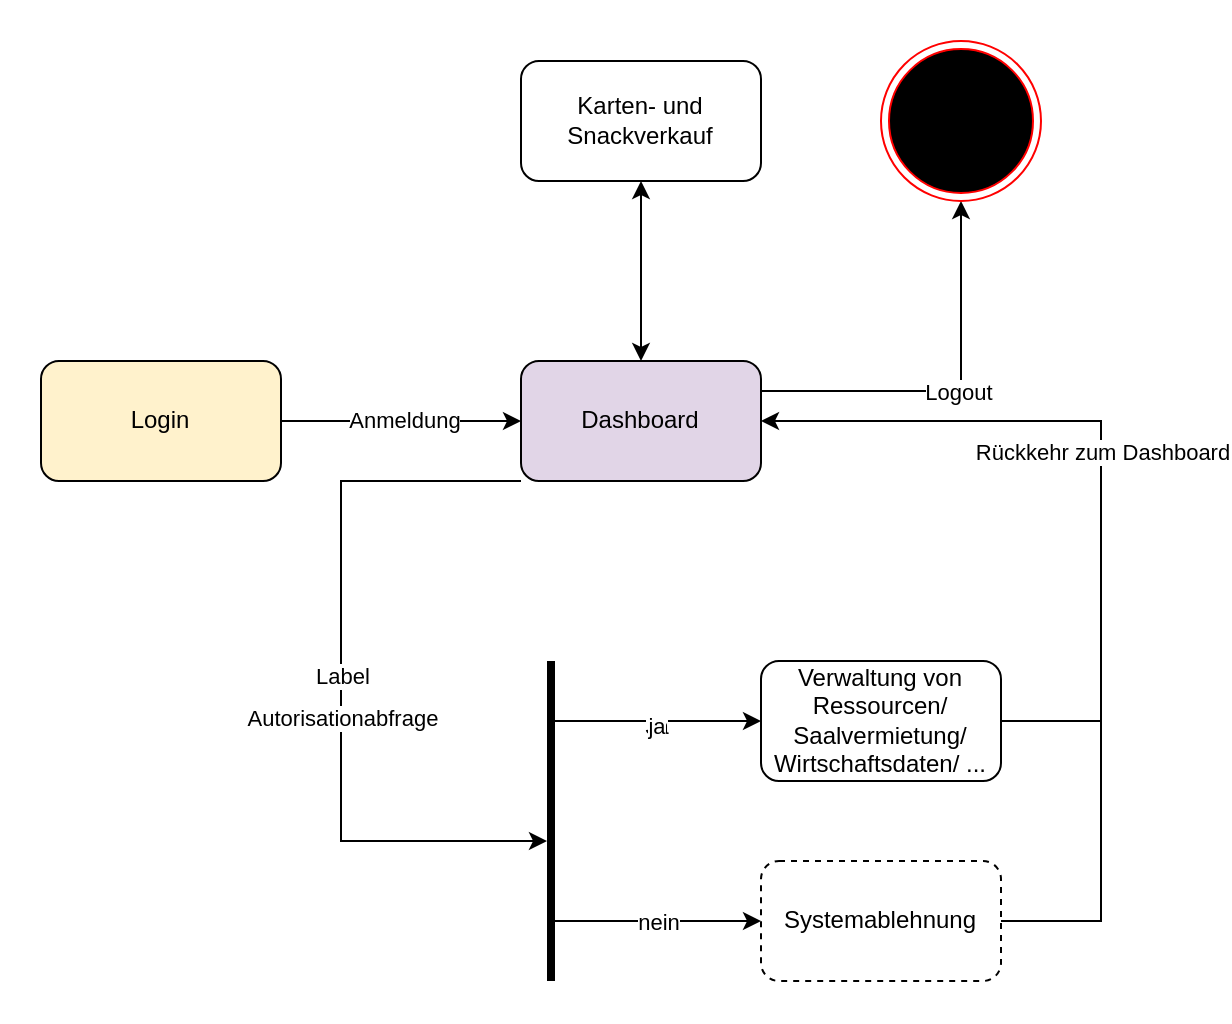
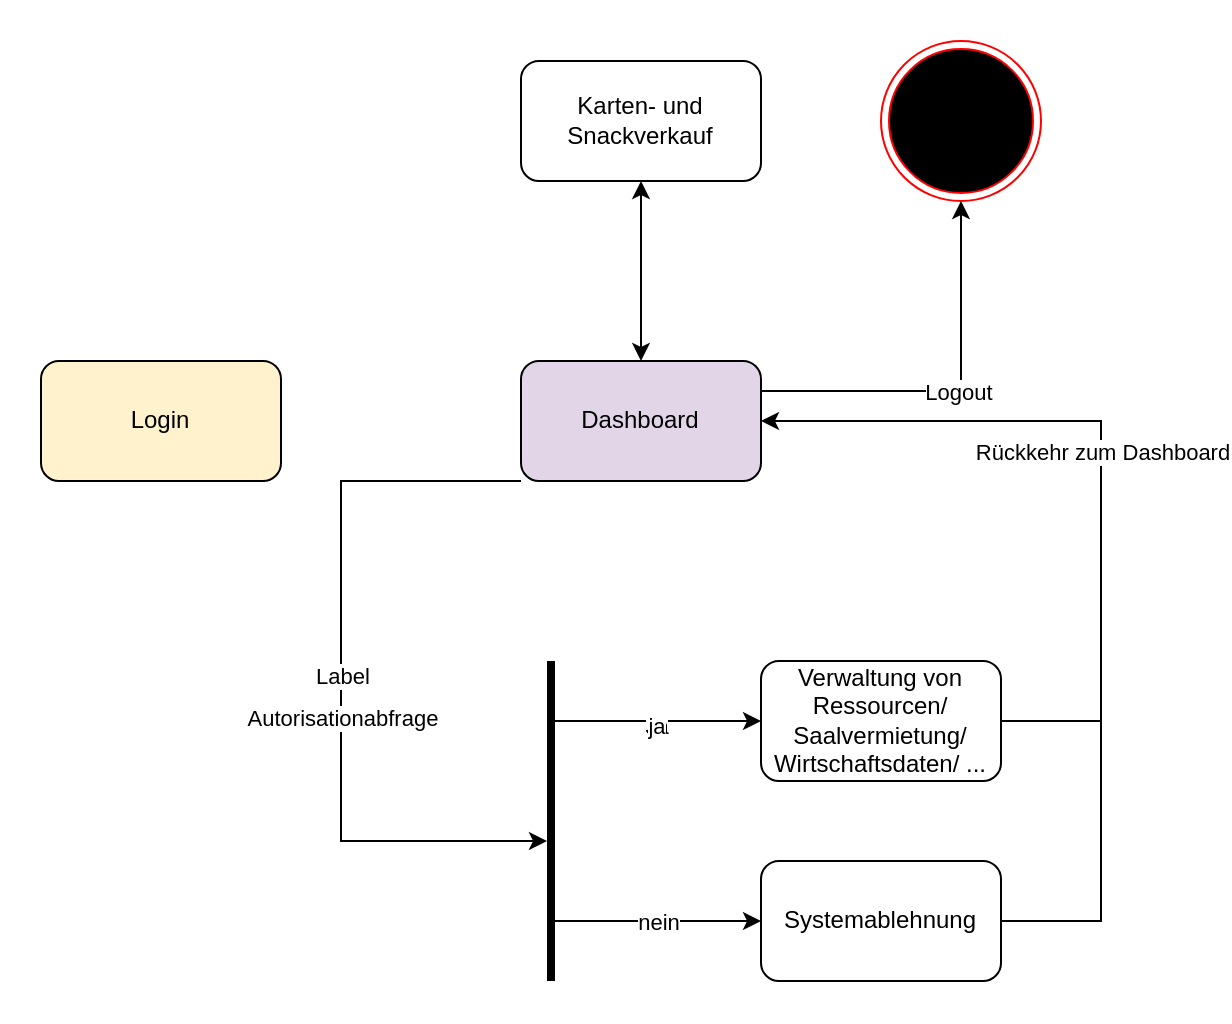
(394, 421) -> none
(881, 921) -> (881, 921)
